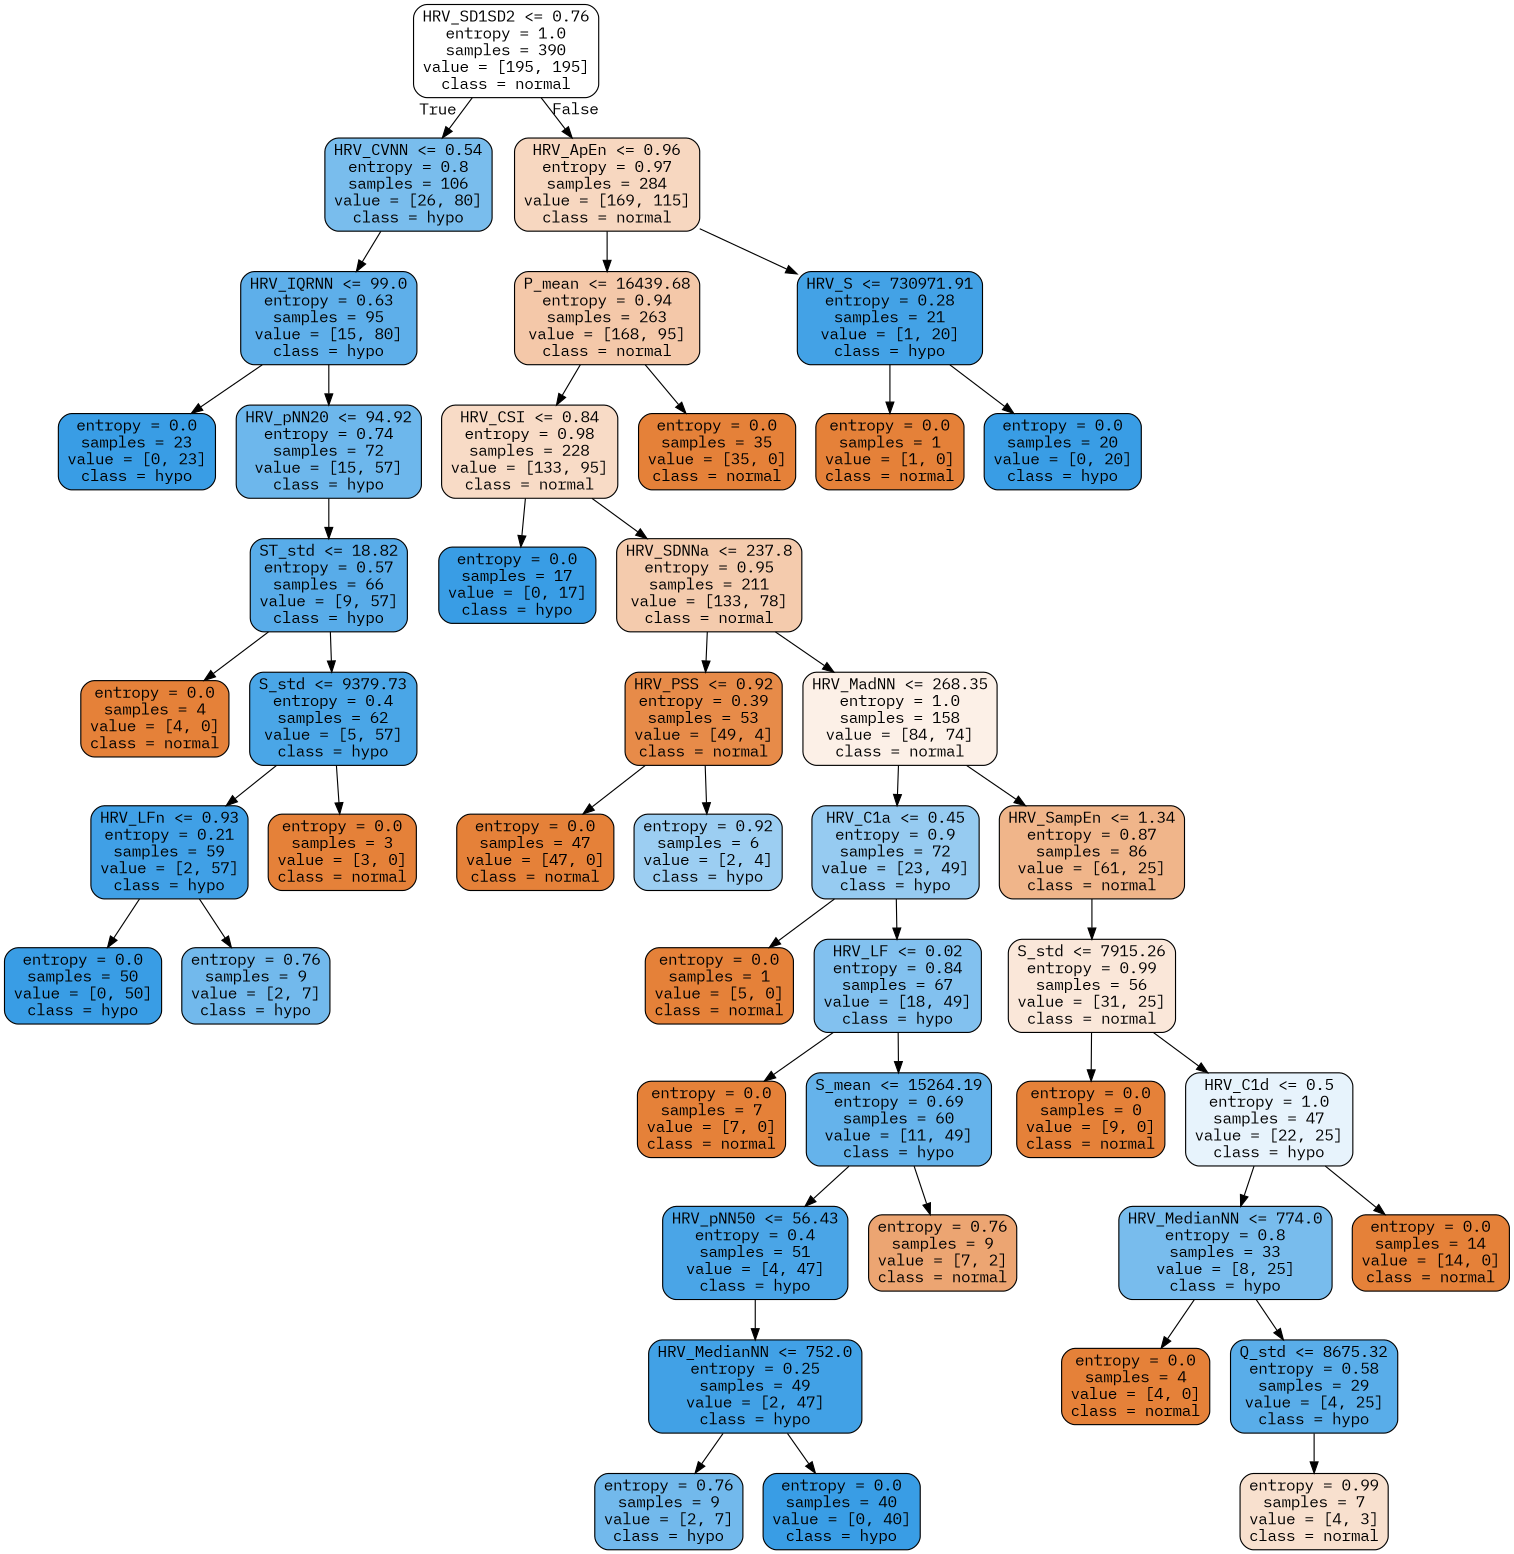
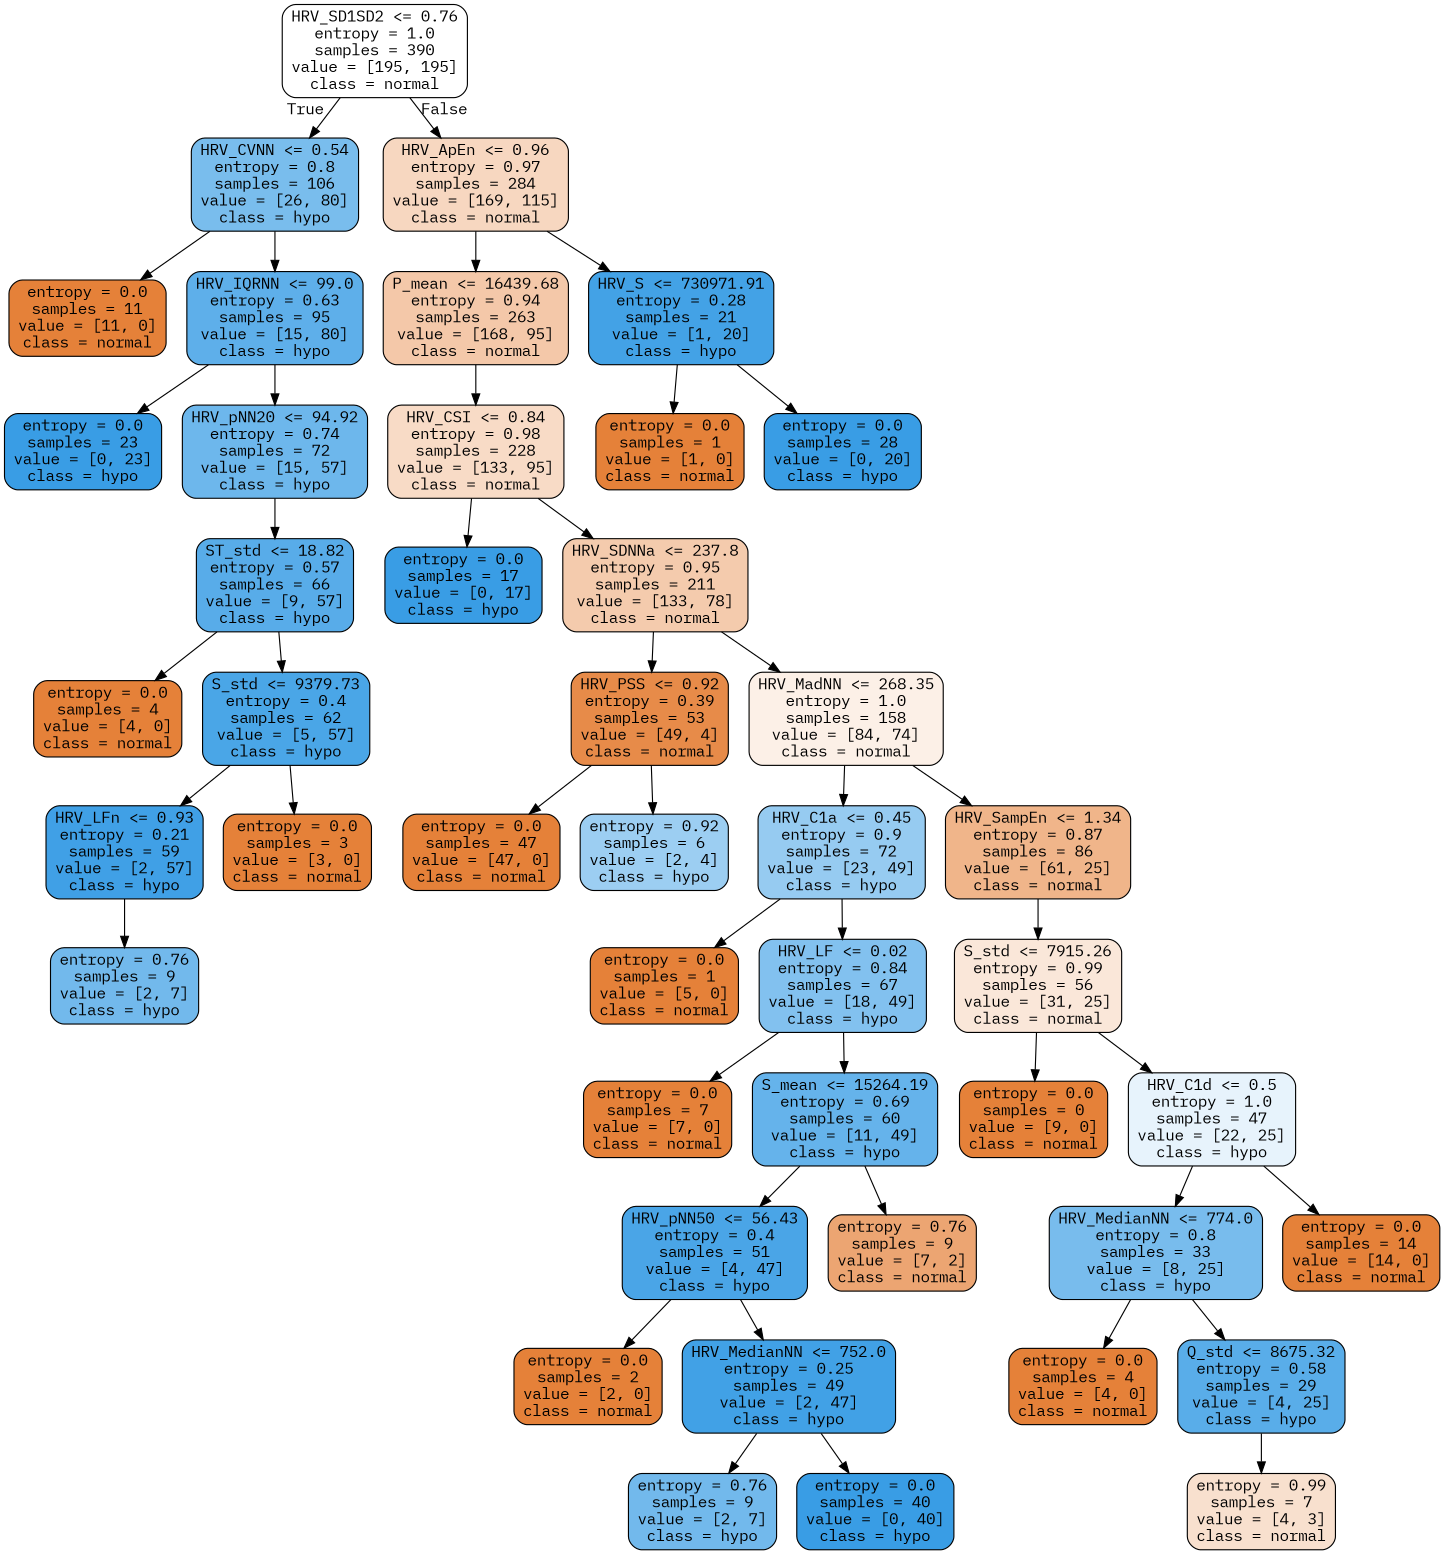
none -> (88, 318)
(717, 452) -> none
(1063, 452) -> (843, 452)
(83, 986) -> none
none -> (588, 1387)
